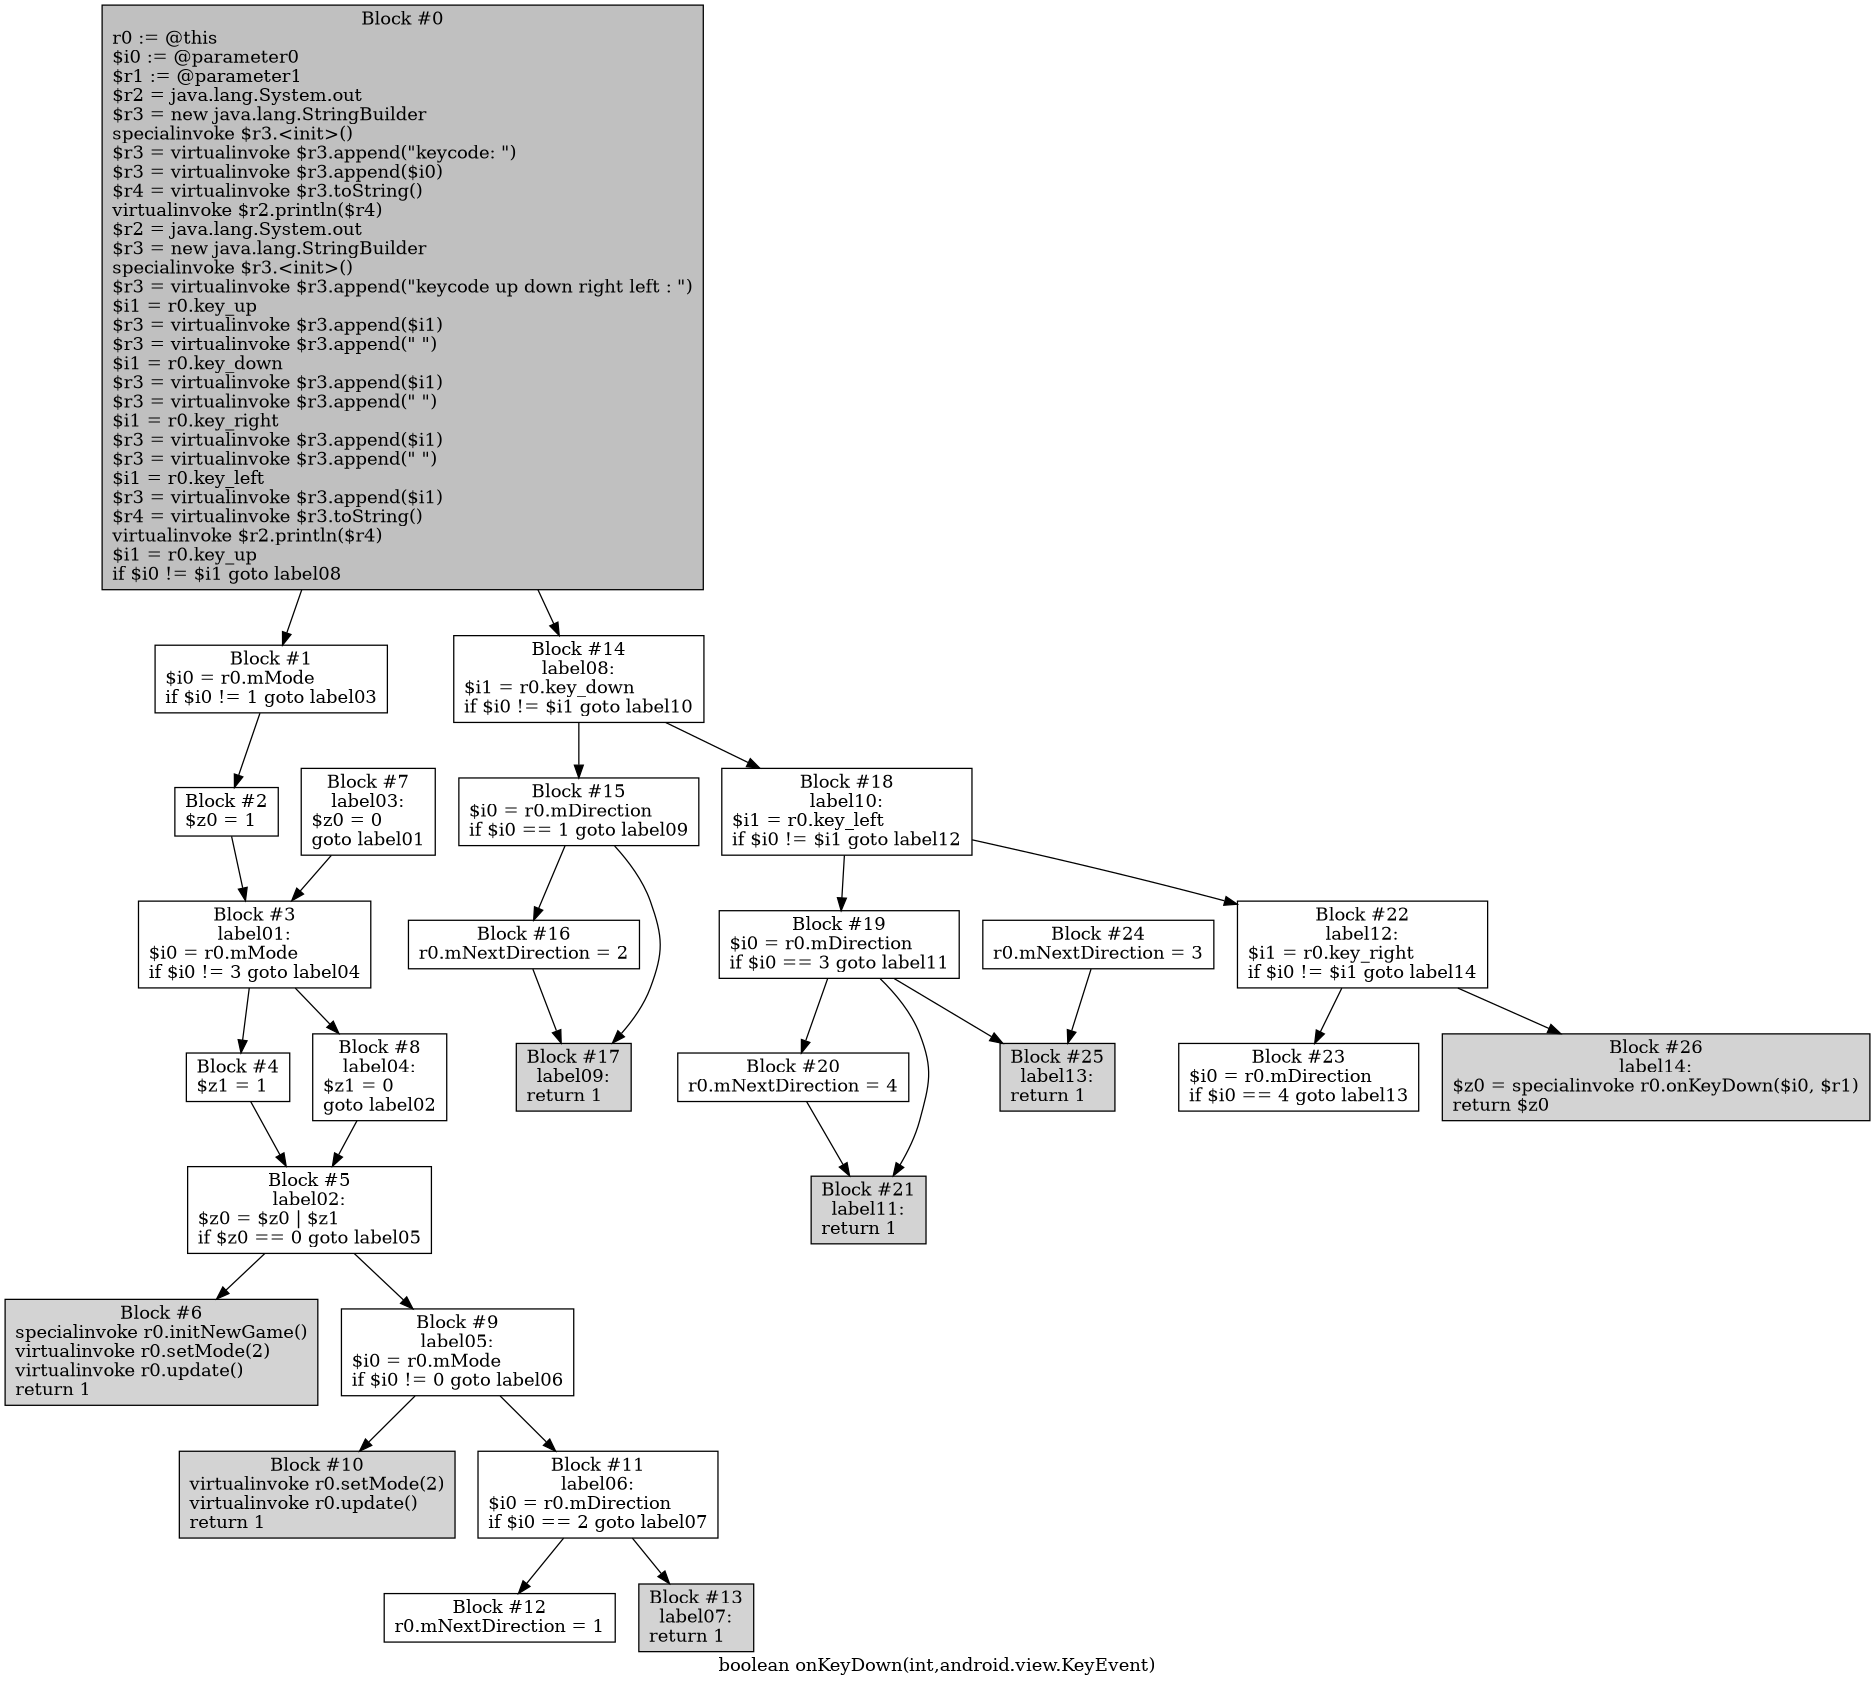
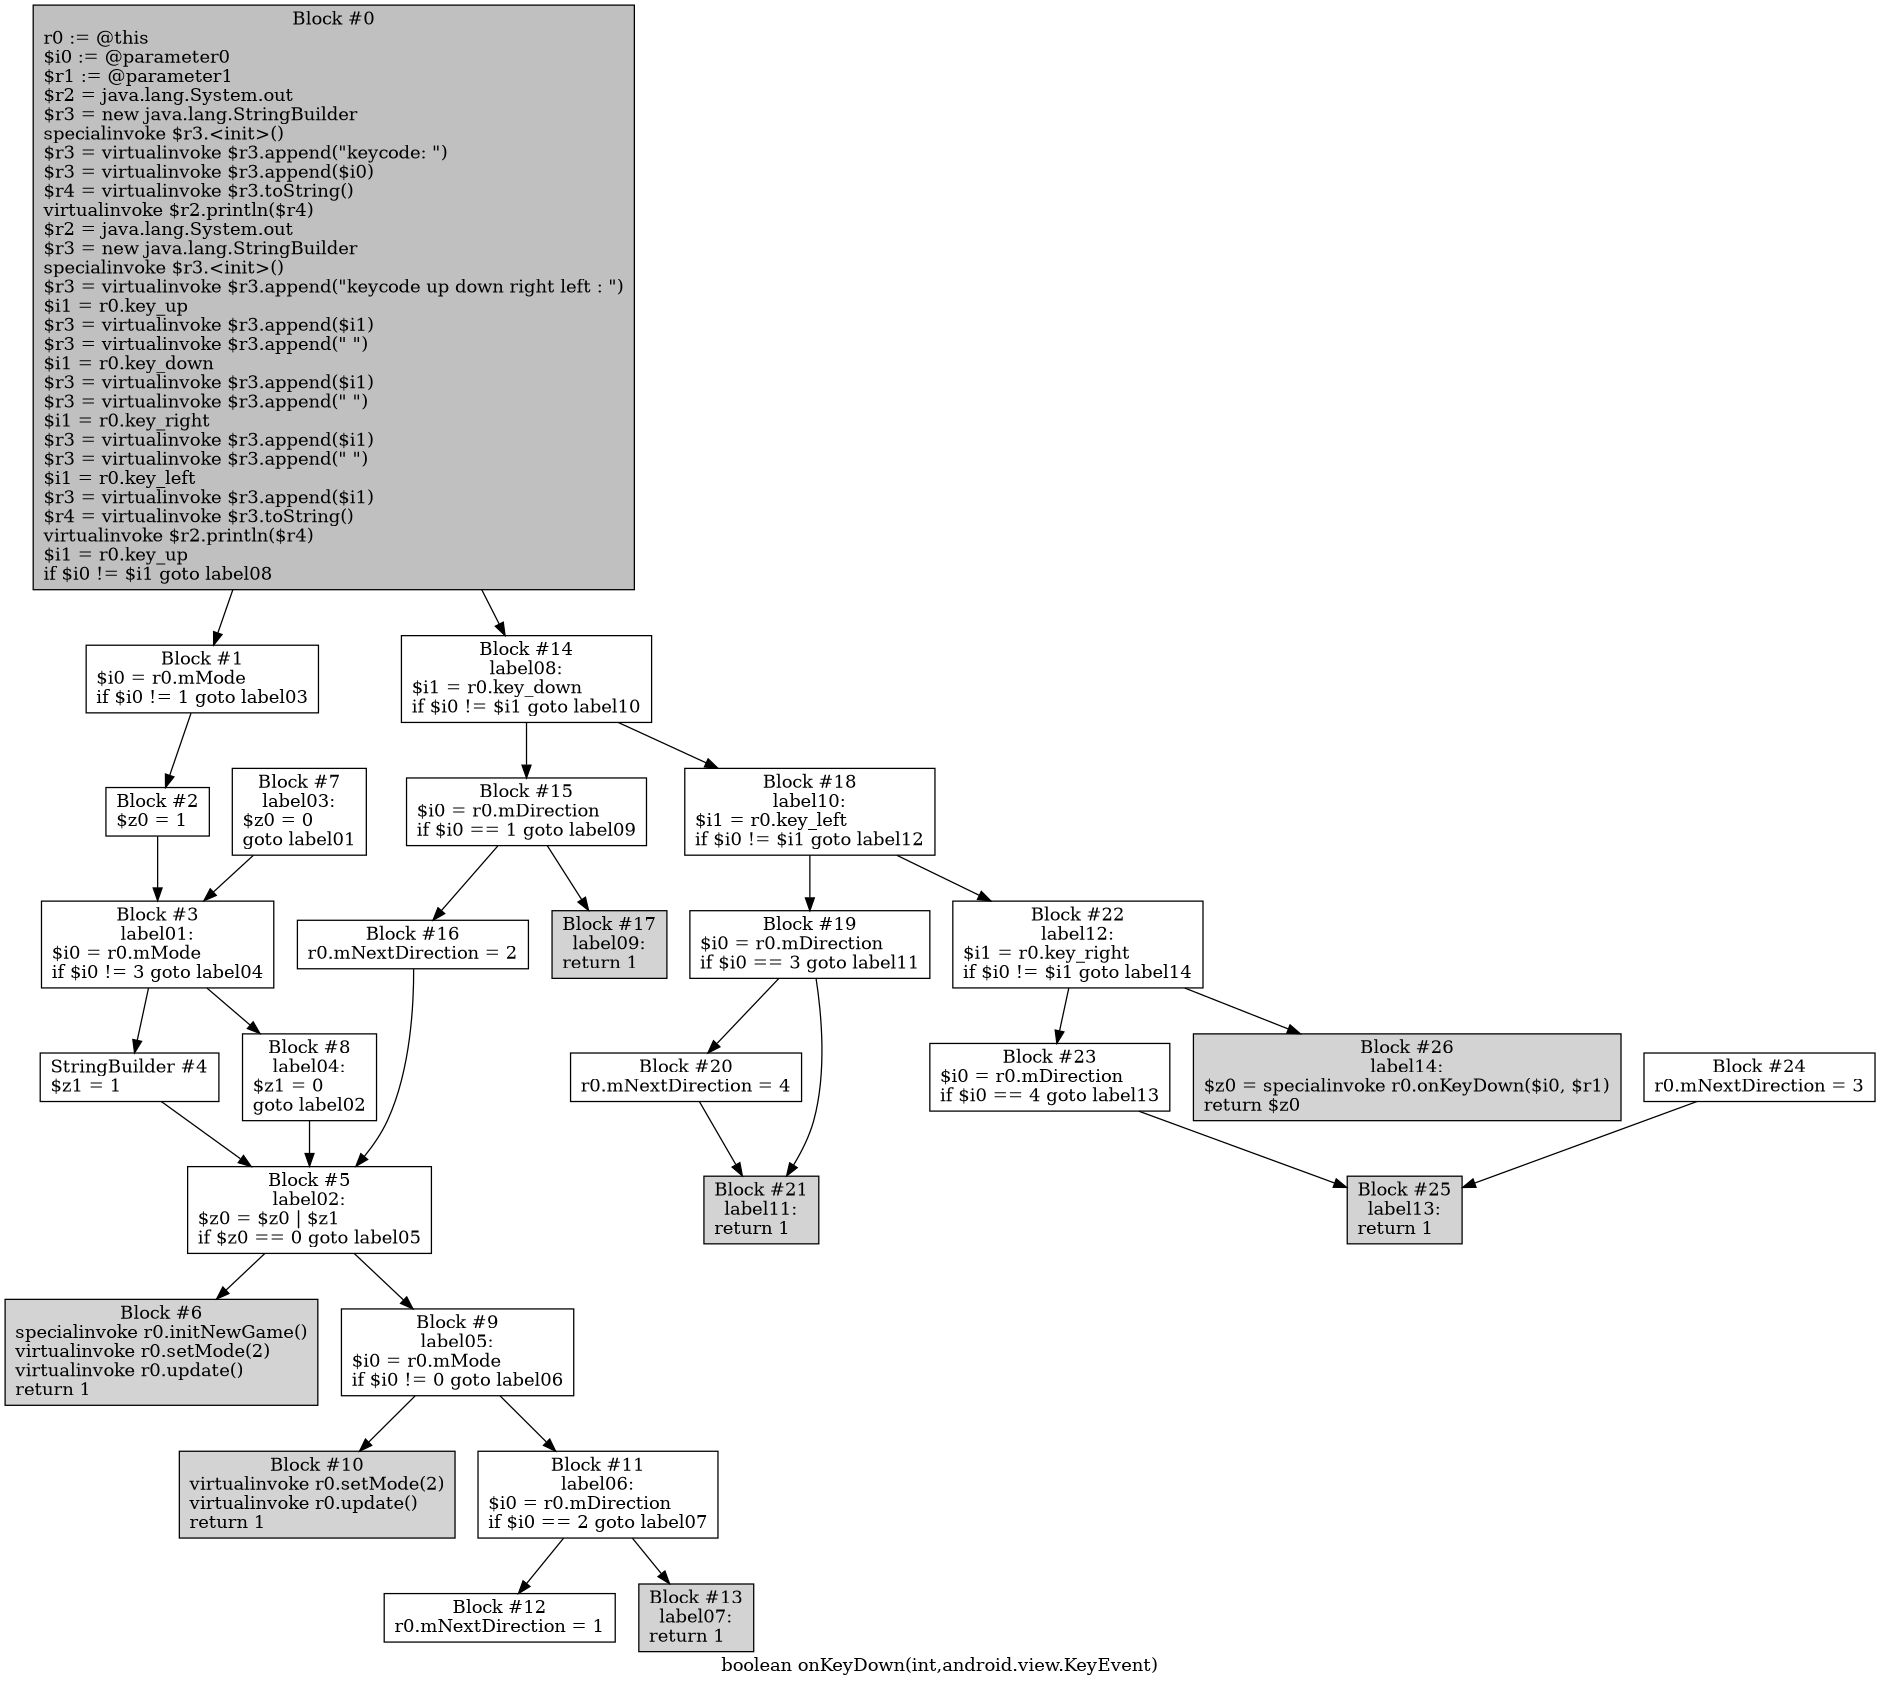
(545, 1000) -> (404, 1067)
(943, 1008) -> (1237, 1147)
(238, 1077) -> (130, 1077)
